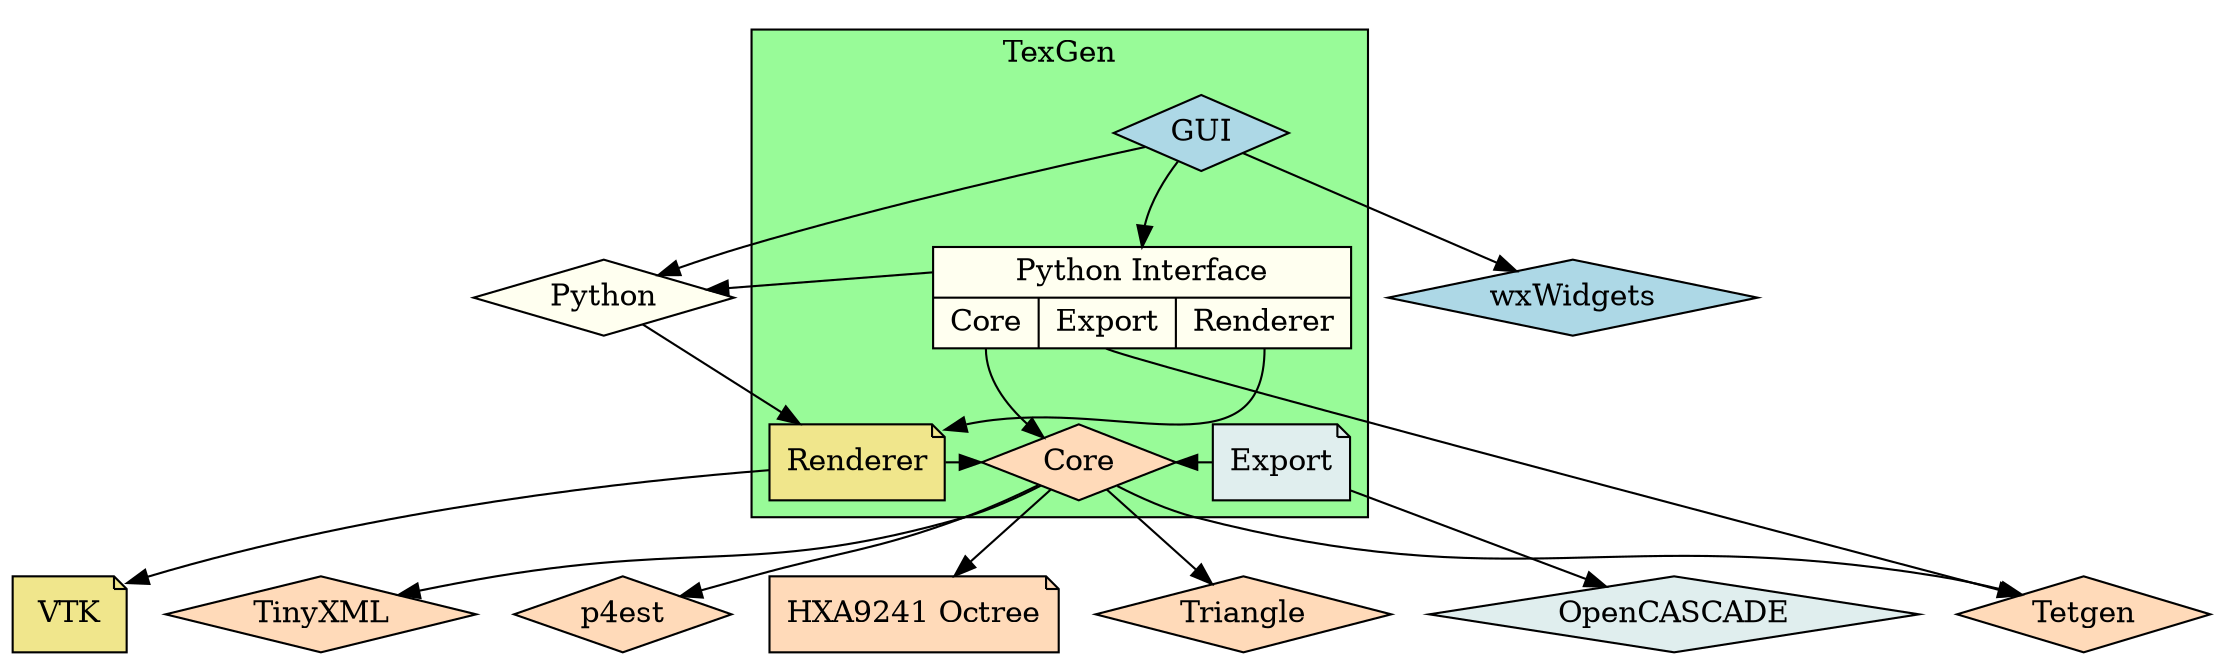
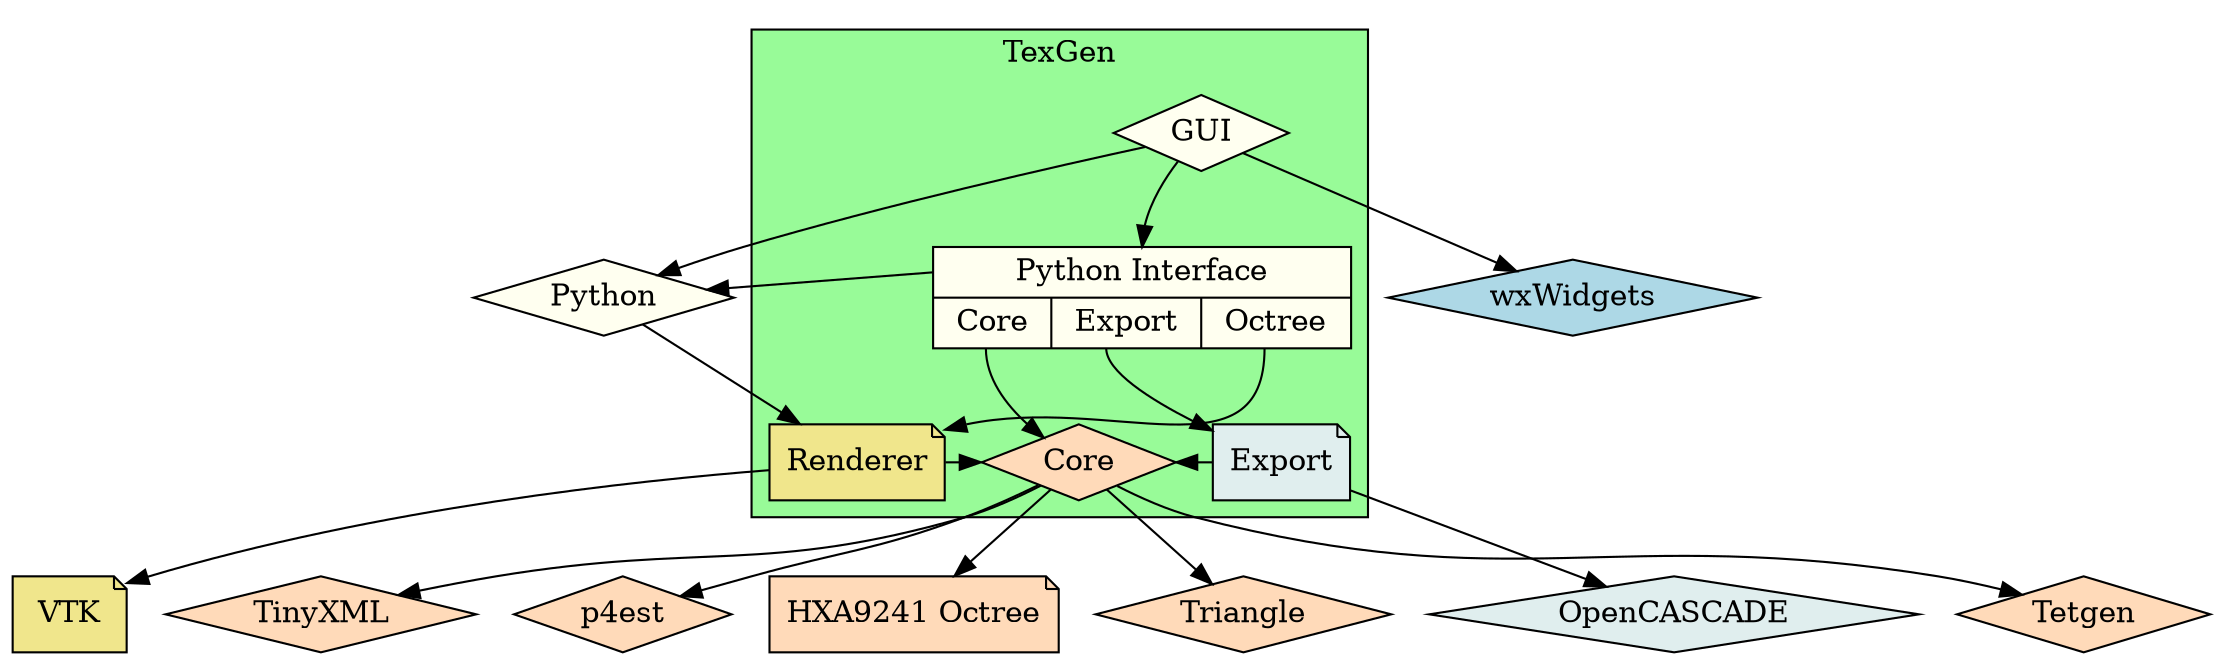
(1201, 133) -> (1201, 133)
(1264, 322) -> (1276, 322)
(1552, 471) -> (1143, 392)
